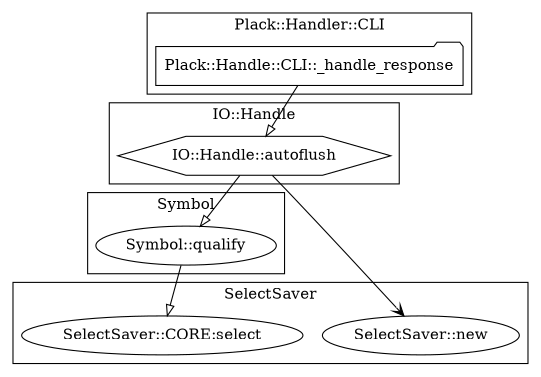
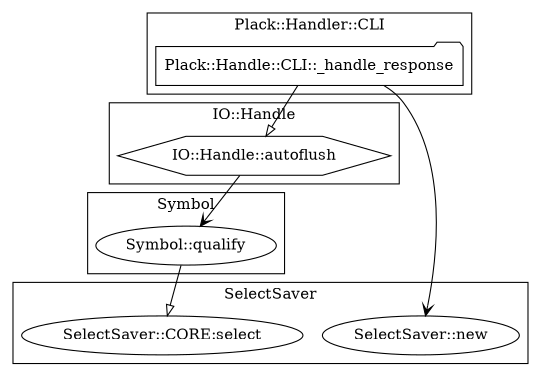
(221, 200) -> (221, 200)
(335, 241) -> (434, 188)
